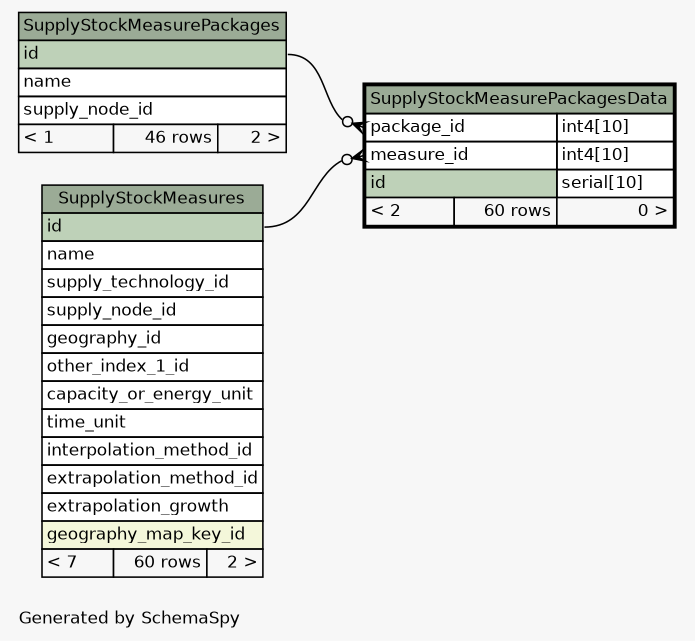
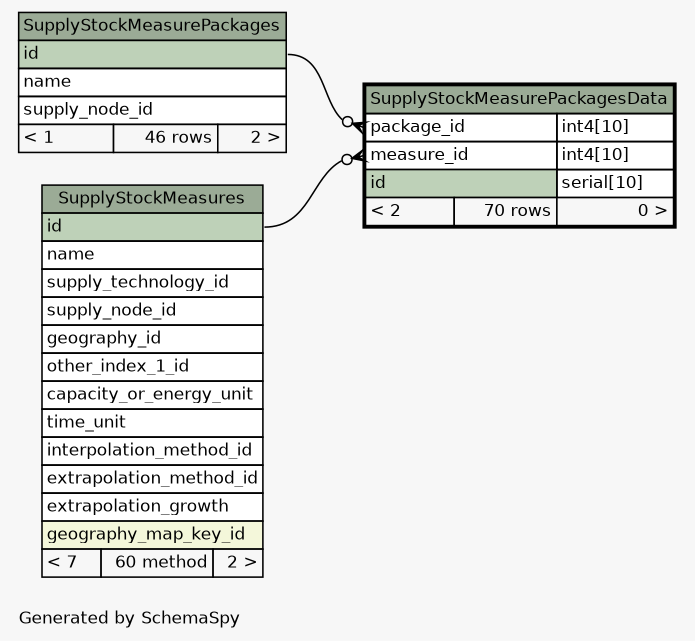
(518, 211) -> (518, 211)
(168, 562) -> (162, 562)
